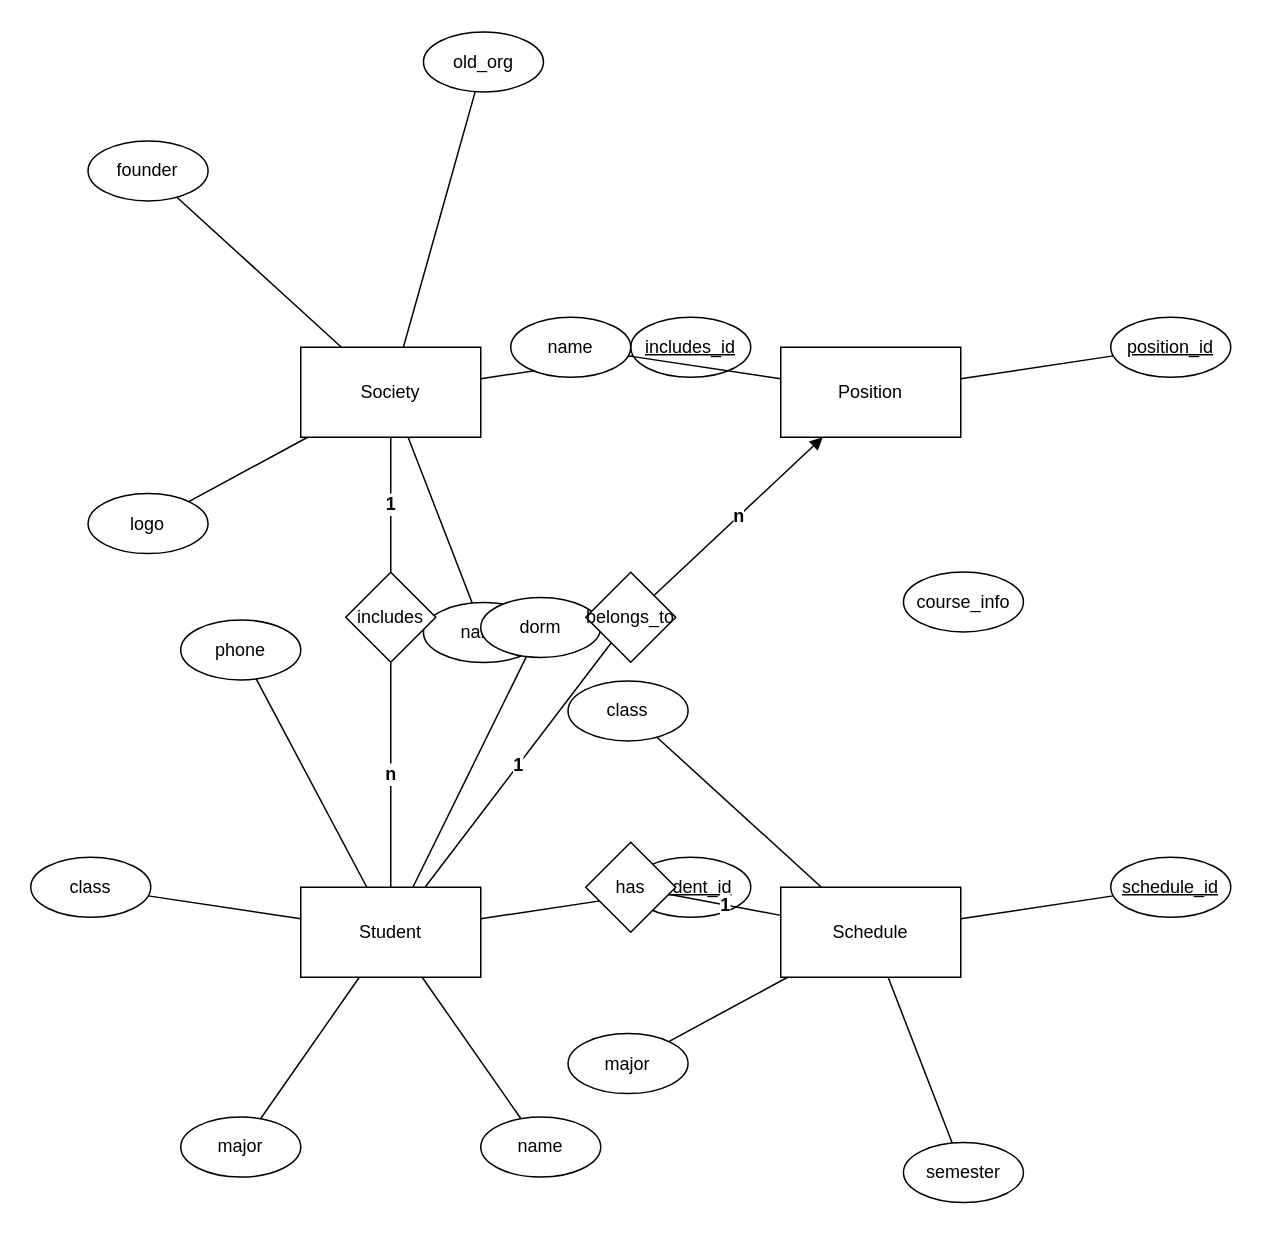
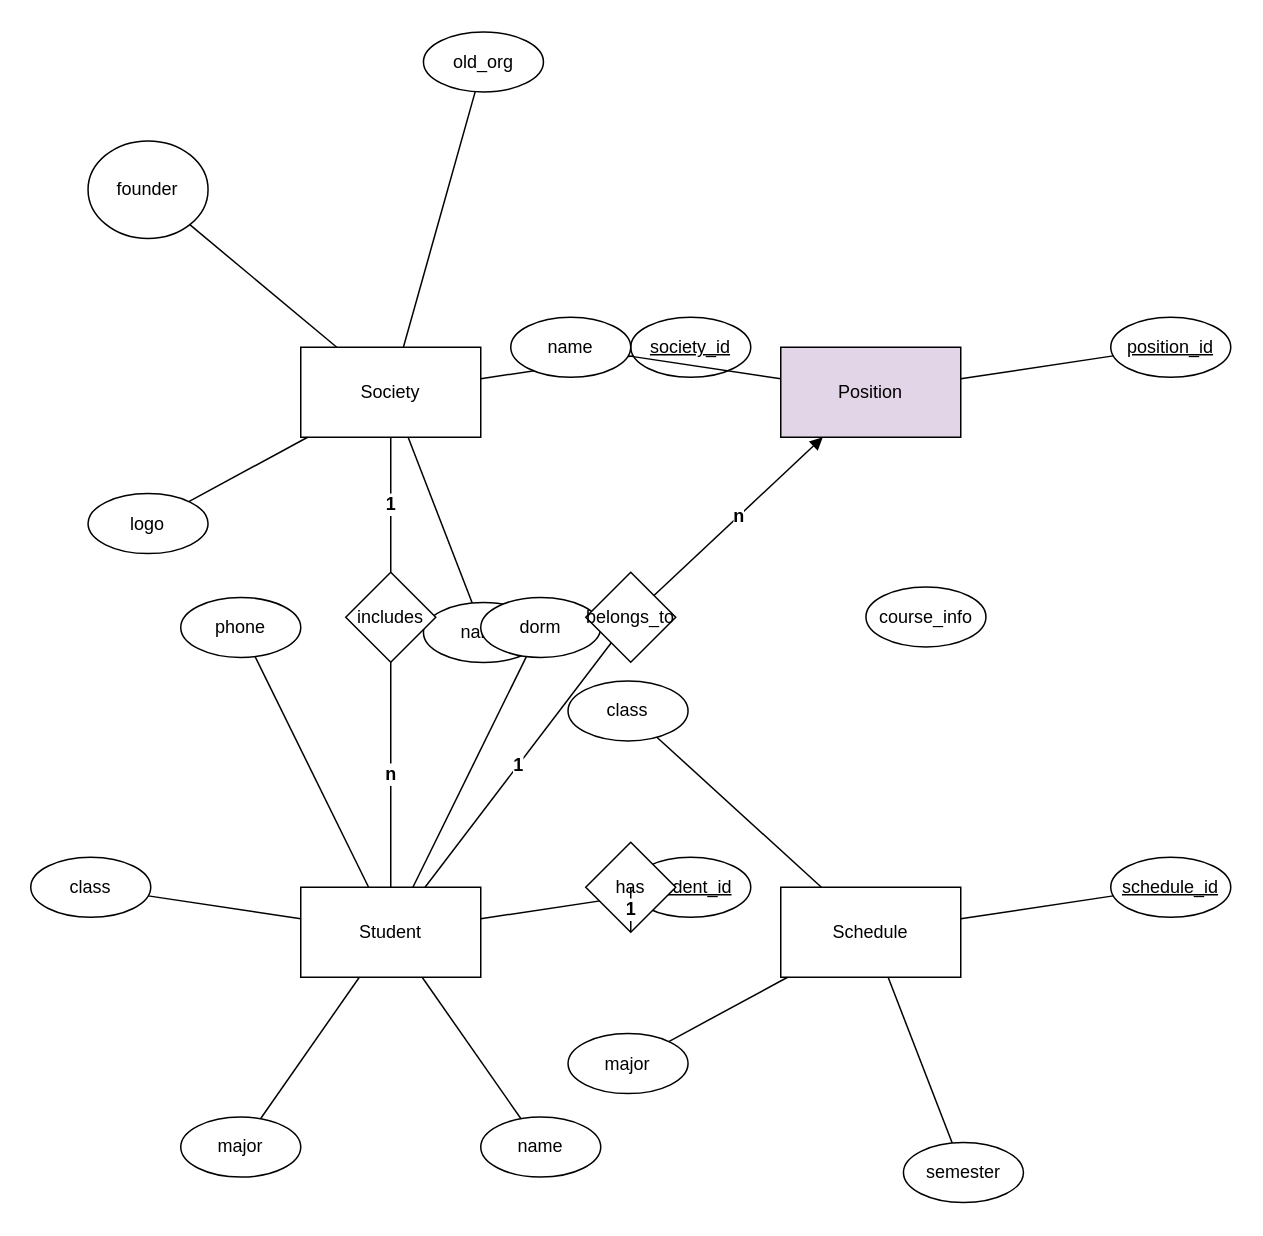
(148, 171) -> (148, 190)
(691, 347) -> (691, 347)
(871, 392) -> (871, 392)
(963, 602) -> (926, 617)
(241, 650) -> (241, 627)
(727, 905) -> (631, 910)
